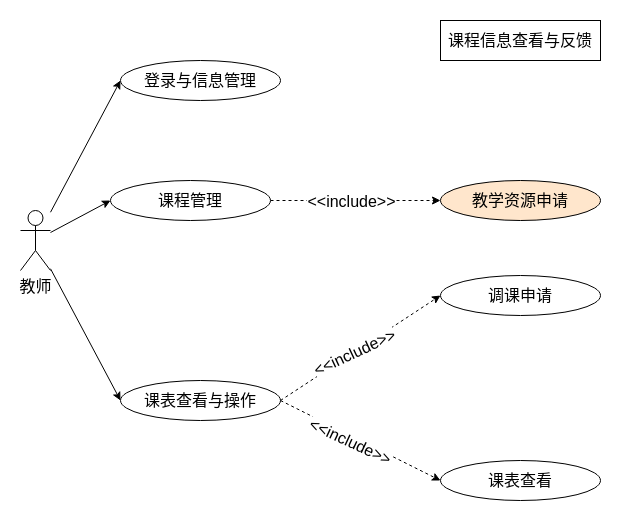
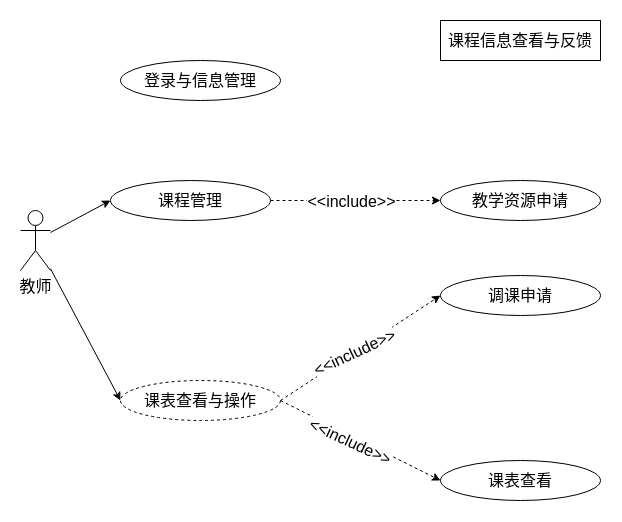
(84, 149) -> none
(521, 201) -> (521, 201)
(201, 401) -> (201, 401)
